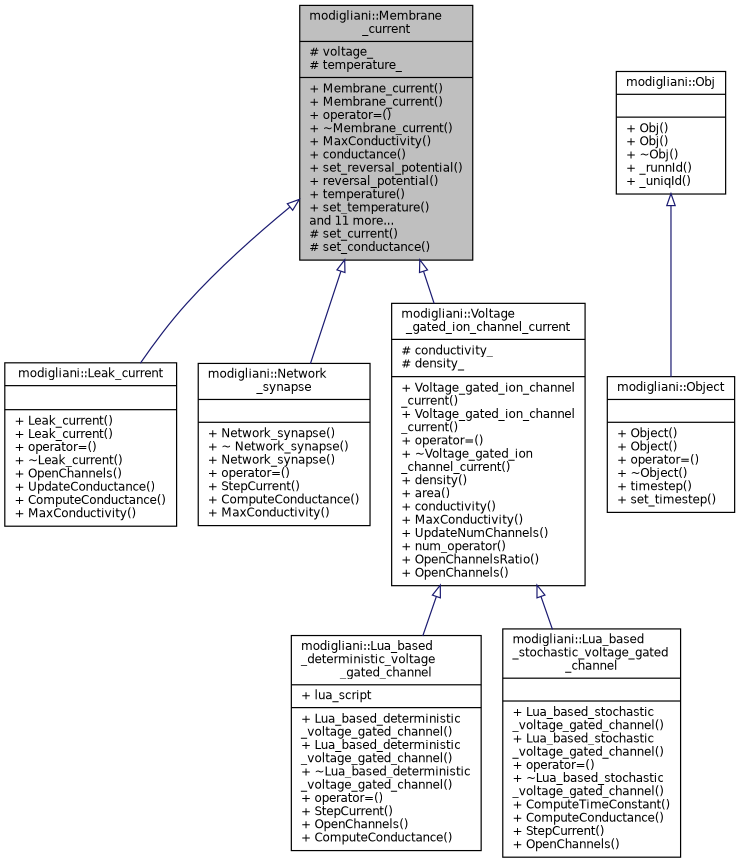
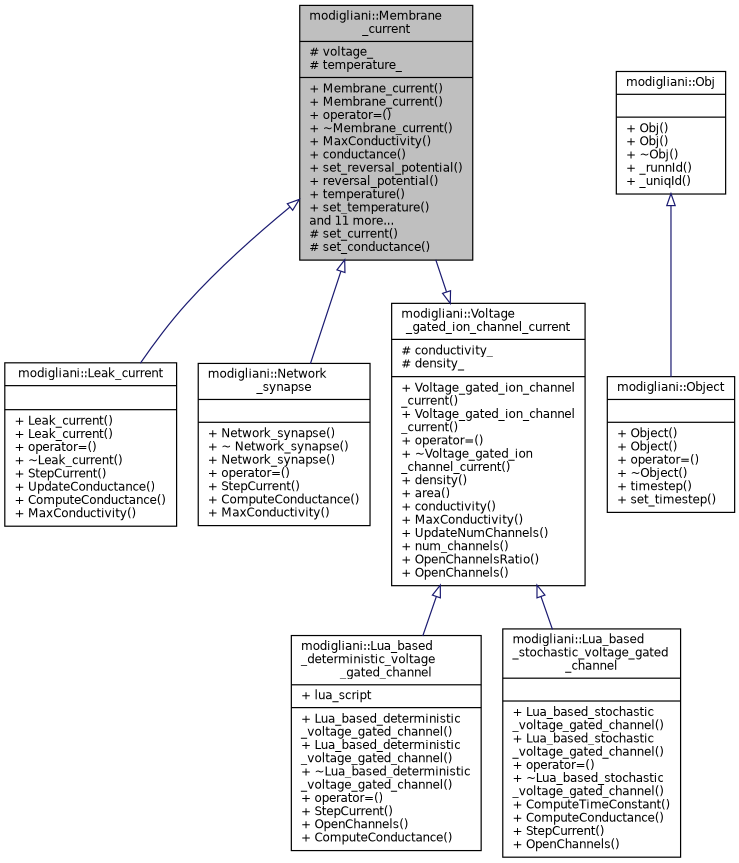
(429, 287) -> (441, 276)
(68, 474) -> (61, 474)
(454, 547) -> (455, 547)
